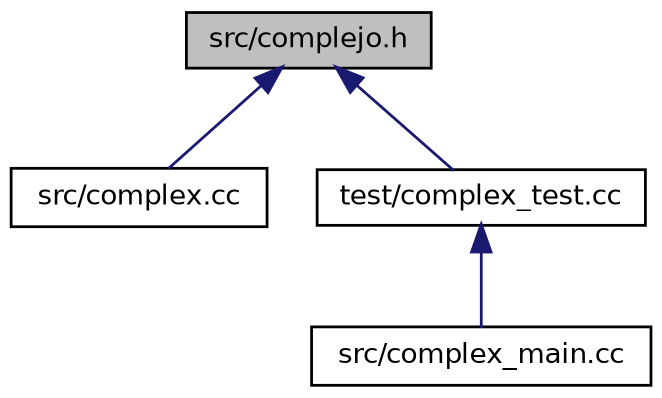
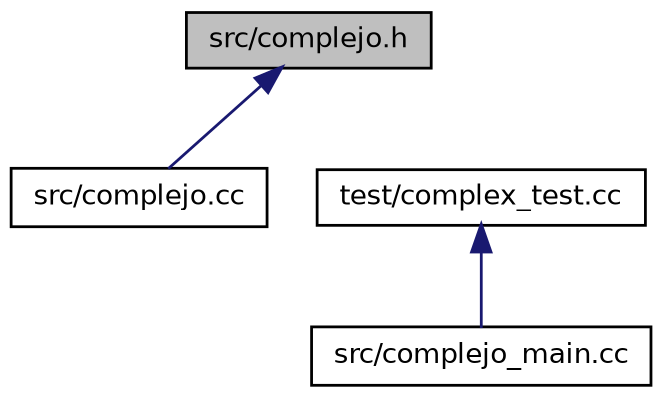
(405, 128) -> none
(139, 198) -> (139, 198)
(481, 356) -> (481, 356)
